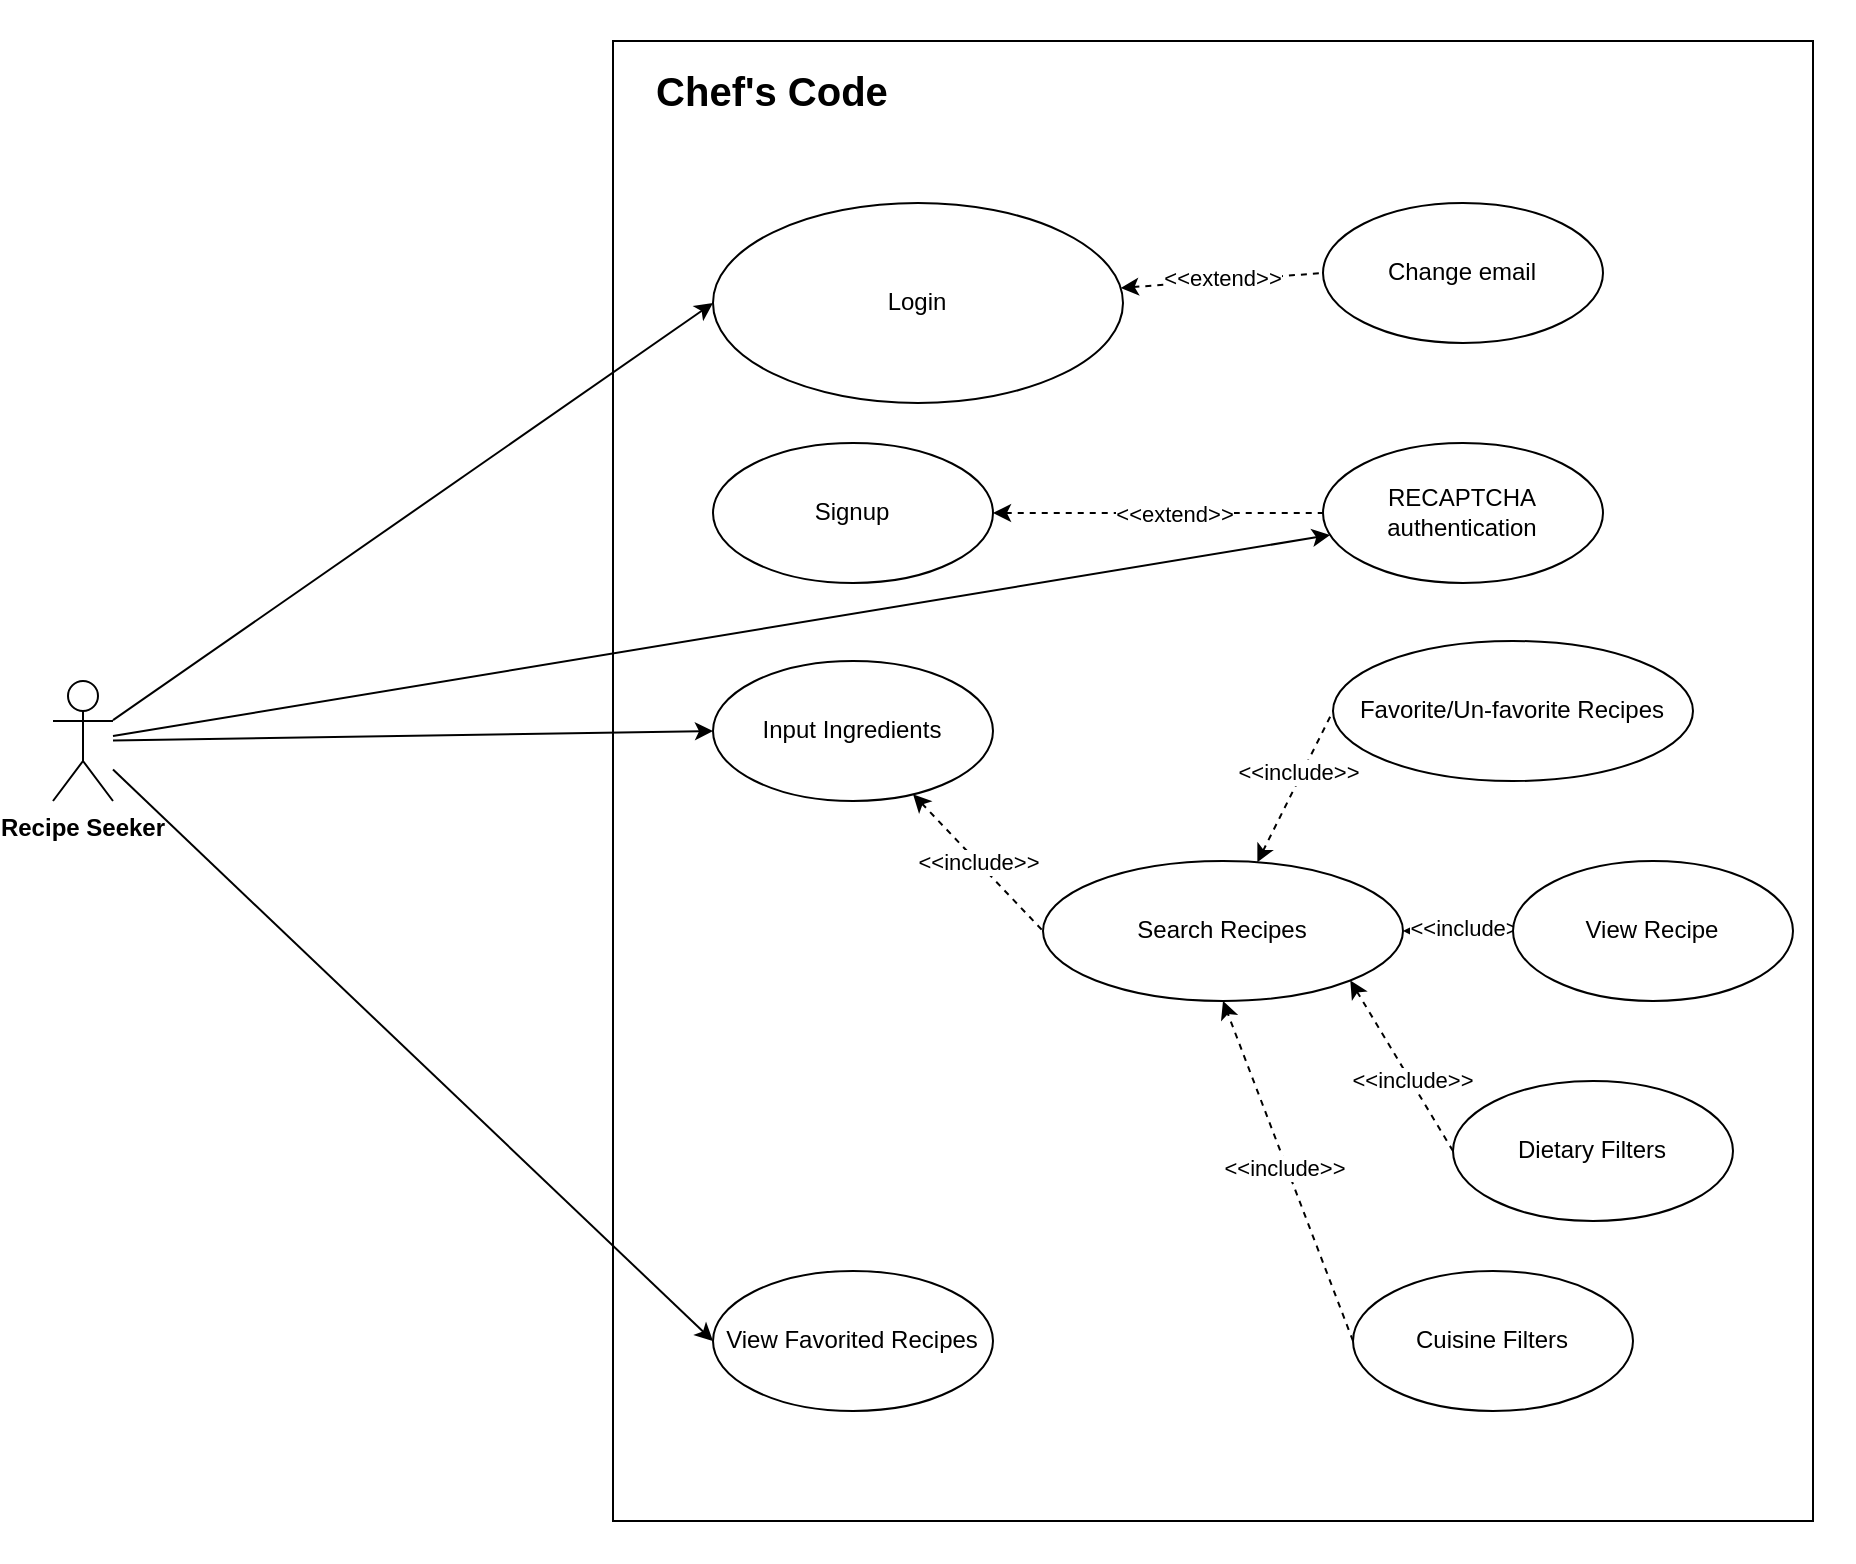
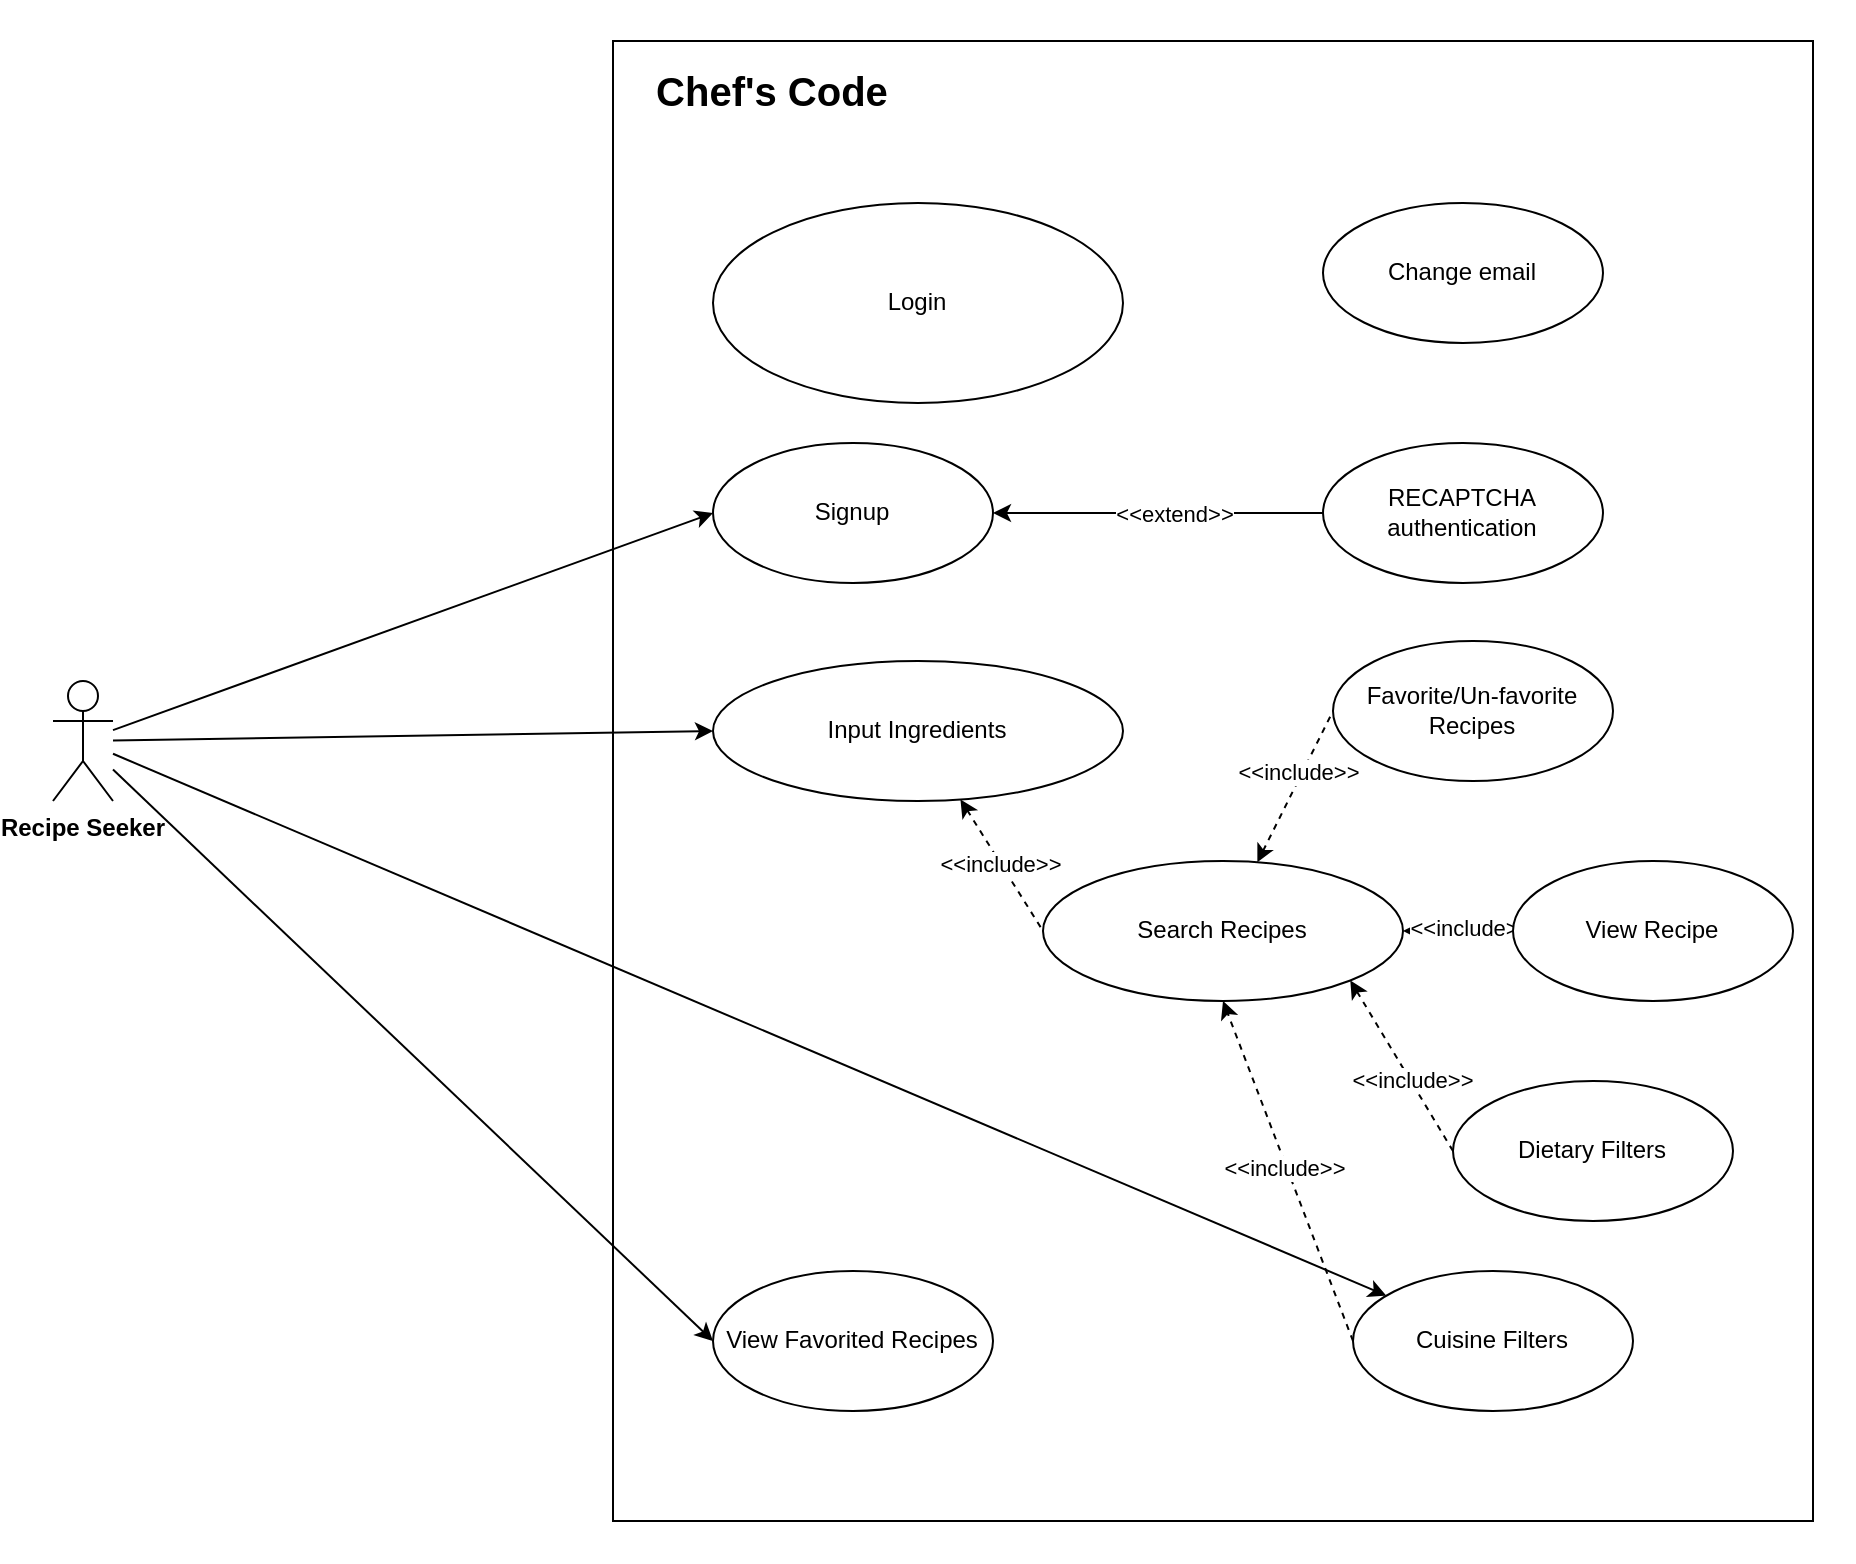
(1226, 280) -> none
(1062, 513) -> (1062, 513)
(408, 515) -> (717, 1011)
(715, 637) -> (407, 624)
(1513, 711) -> (1473, 711)
(853, 731) -> (918, 731)
